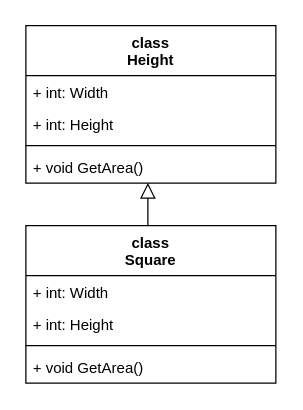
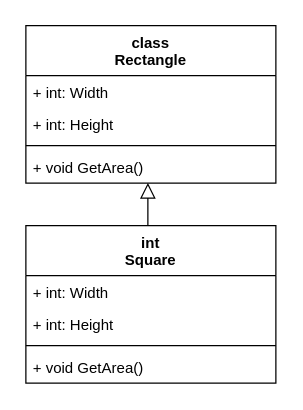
(150, 43) -> (150, 43)
(150, 243) -> (150, 243)
